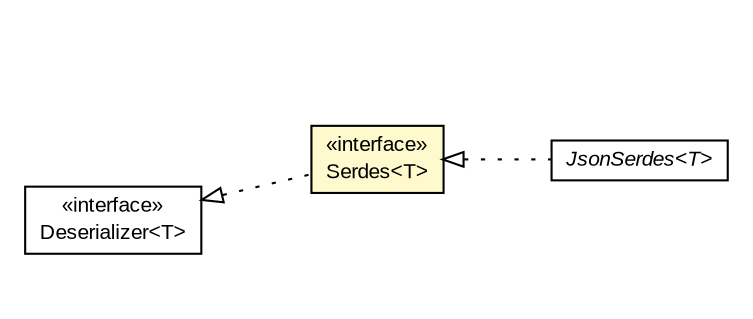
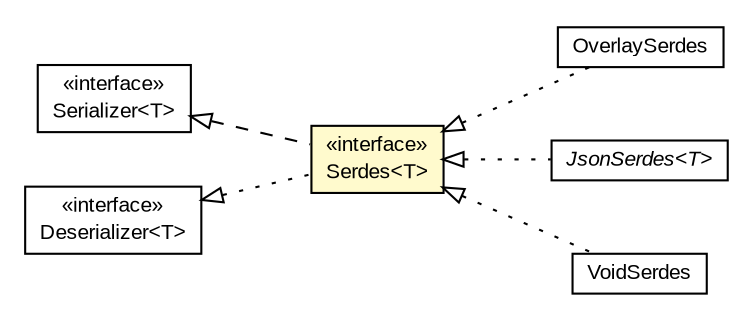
none -> (640, 46)
none -> (113, 99)
none -> (640, 273)
